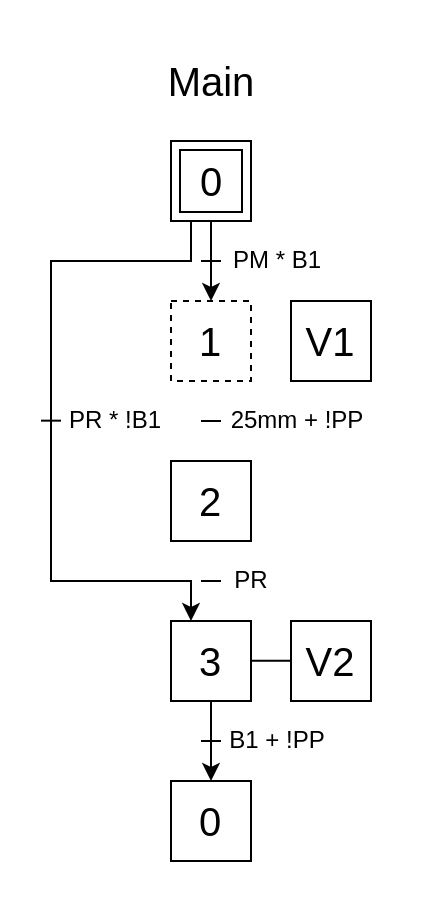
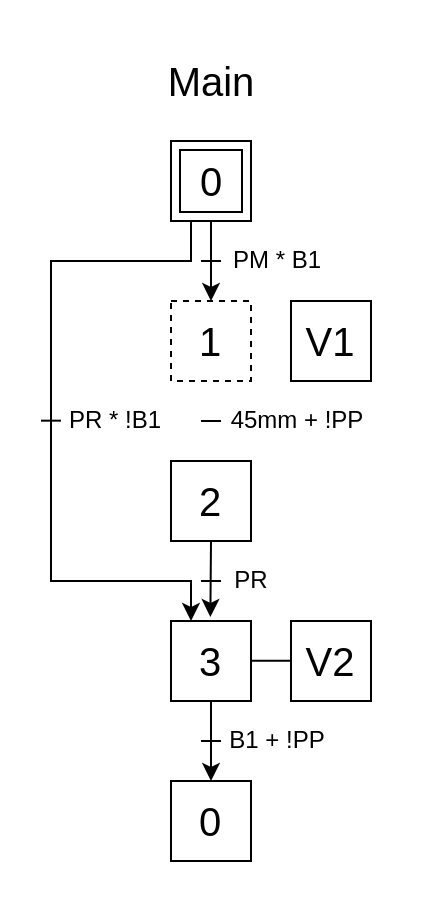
(298, 421) -> (298, 421)
none -> (211, 572)
